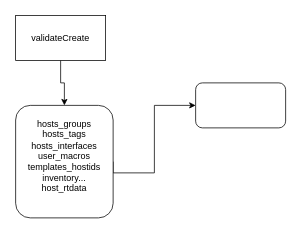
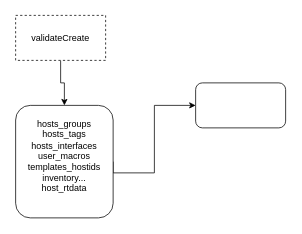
(60, 38) -> (60, 38)
